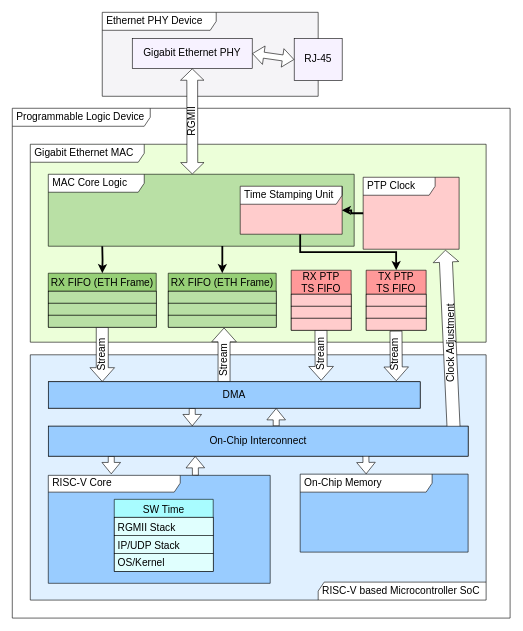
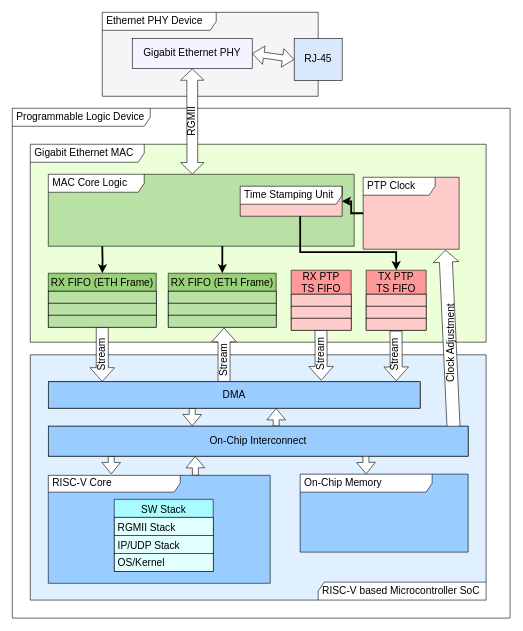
(318, 60) -> (318, 60)
(291, 210) -> (291, 201)
(164, 509) -> (164, 509)
